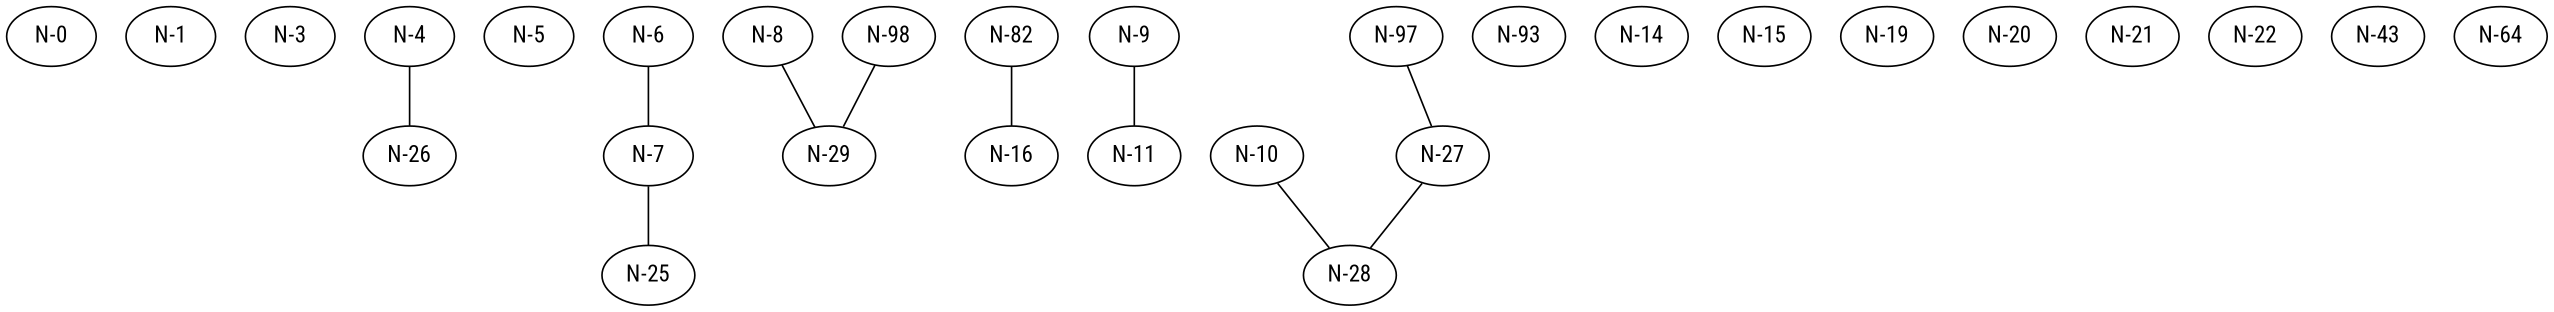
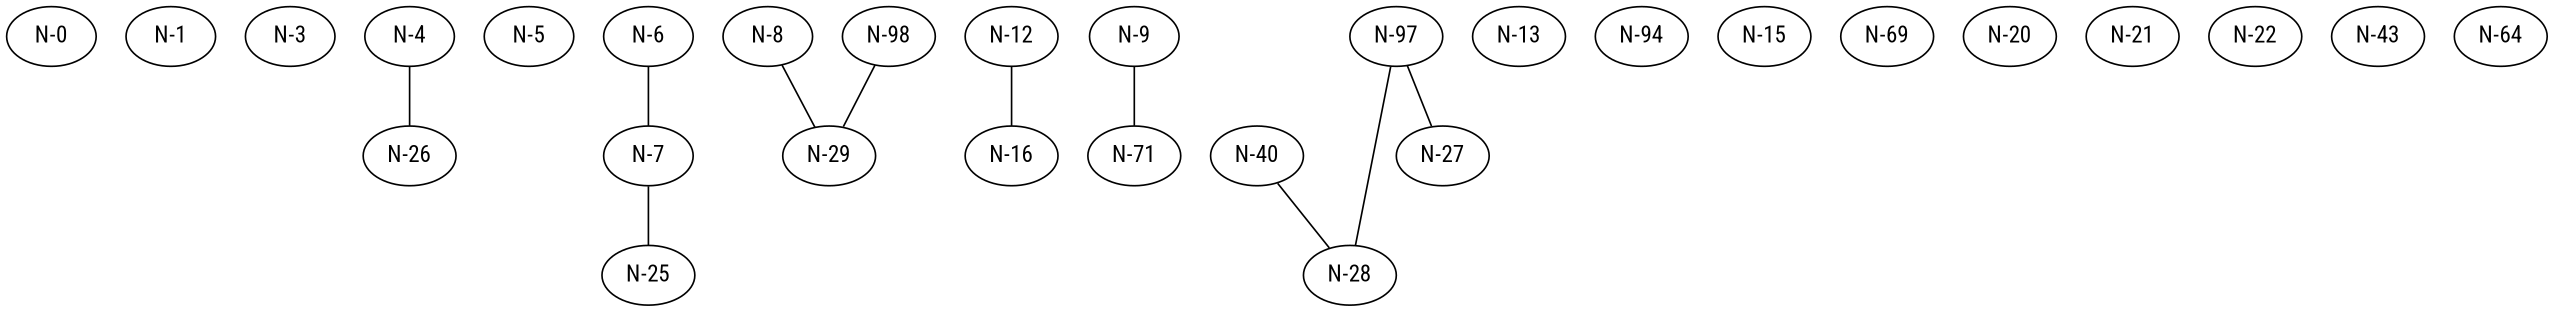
(1012, 36) -> (1012, 36)
(1519, 36) -> (1519, 36)
(1642, 36) -> (1642, 36)
(1887, 36) -> (1887, 36)
(1134, 156) -> (1134, 156)
(1257, 156) -> (1257, 156)
(1396, 216) -> (1373, 156)
